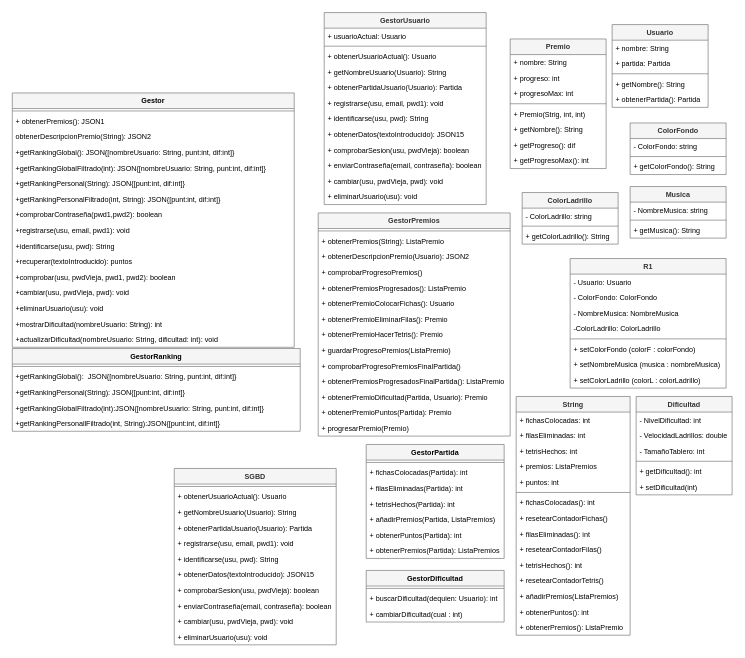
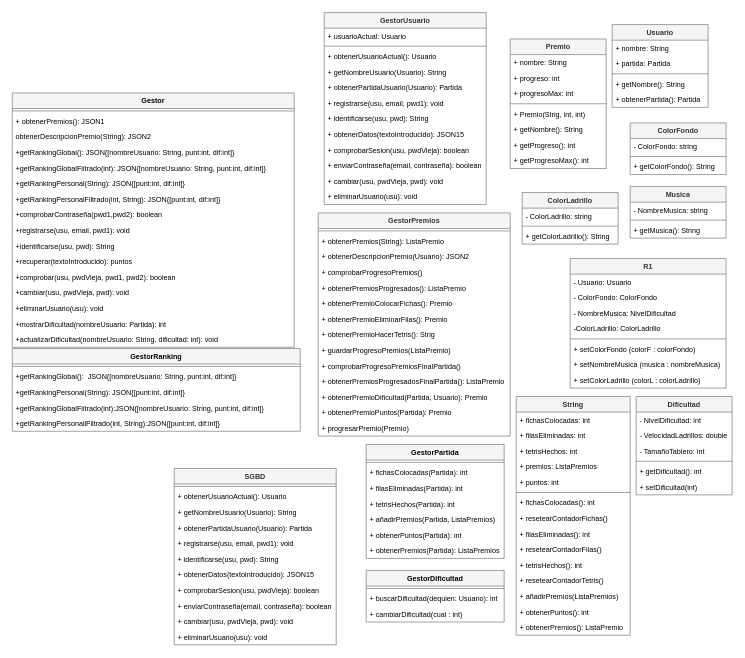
(550, 145) -> (550, 145)
(394, 304) -> (392, 304)
(625, 313) -> (628, 313)
(99, 324) -> (101, 324)
(389, 335) -> (387, 335)
